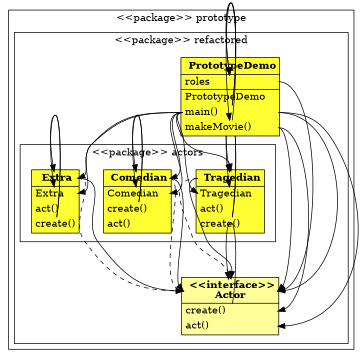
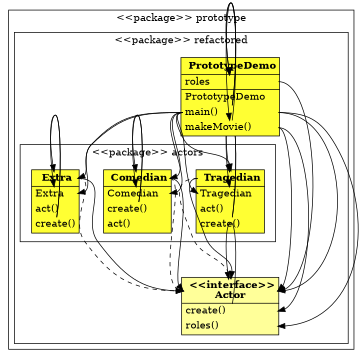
(197, 326) -> (202, 326)
